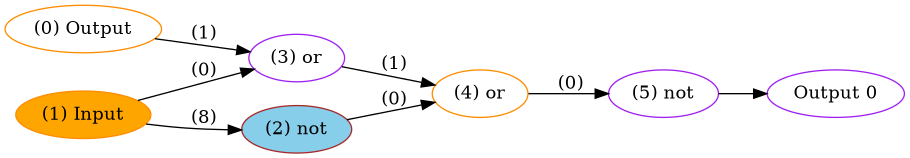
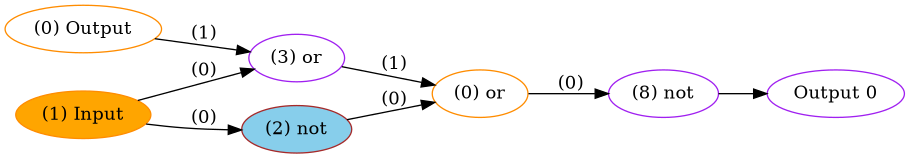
(480, 94) -> (480, 94)
(664, 94) -> (664, 94)
(202, 118) -> (202, 118)
